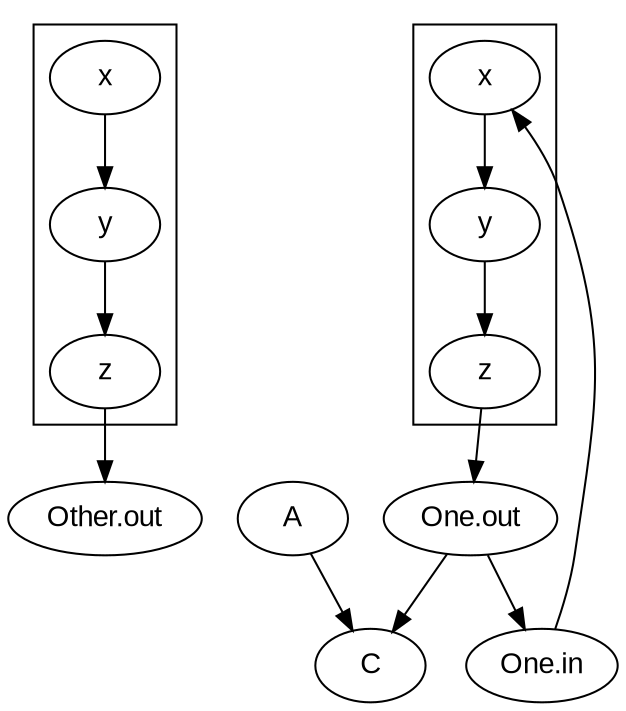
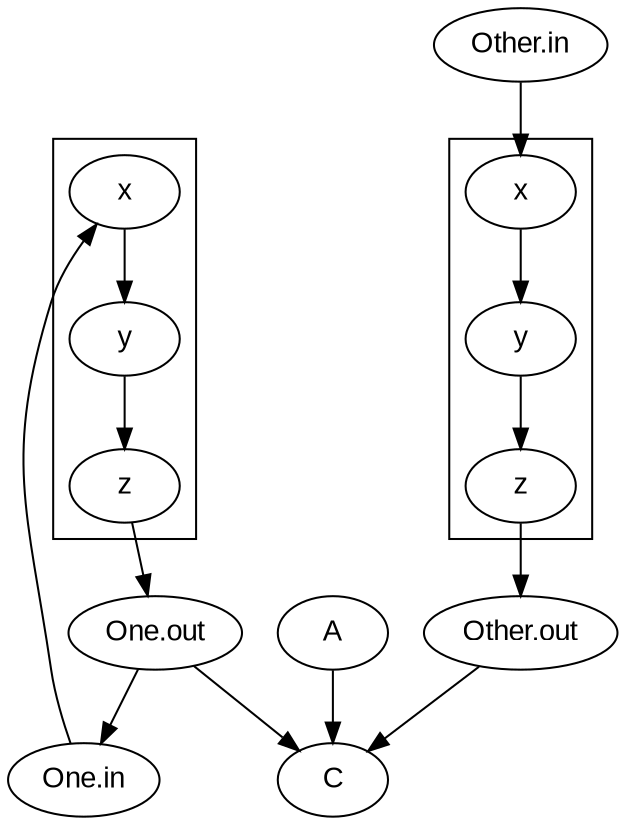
none -> (521, 45)
none -> (432, 703)
